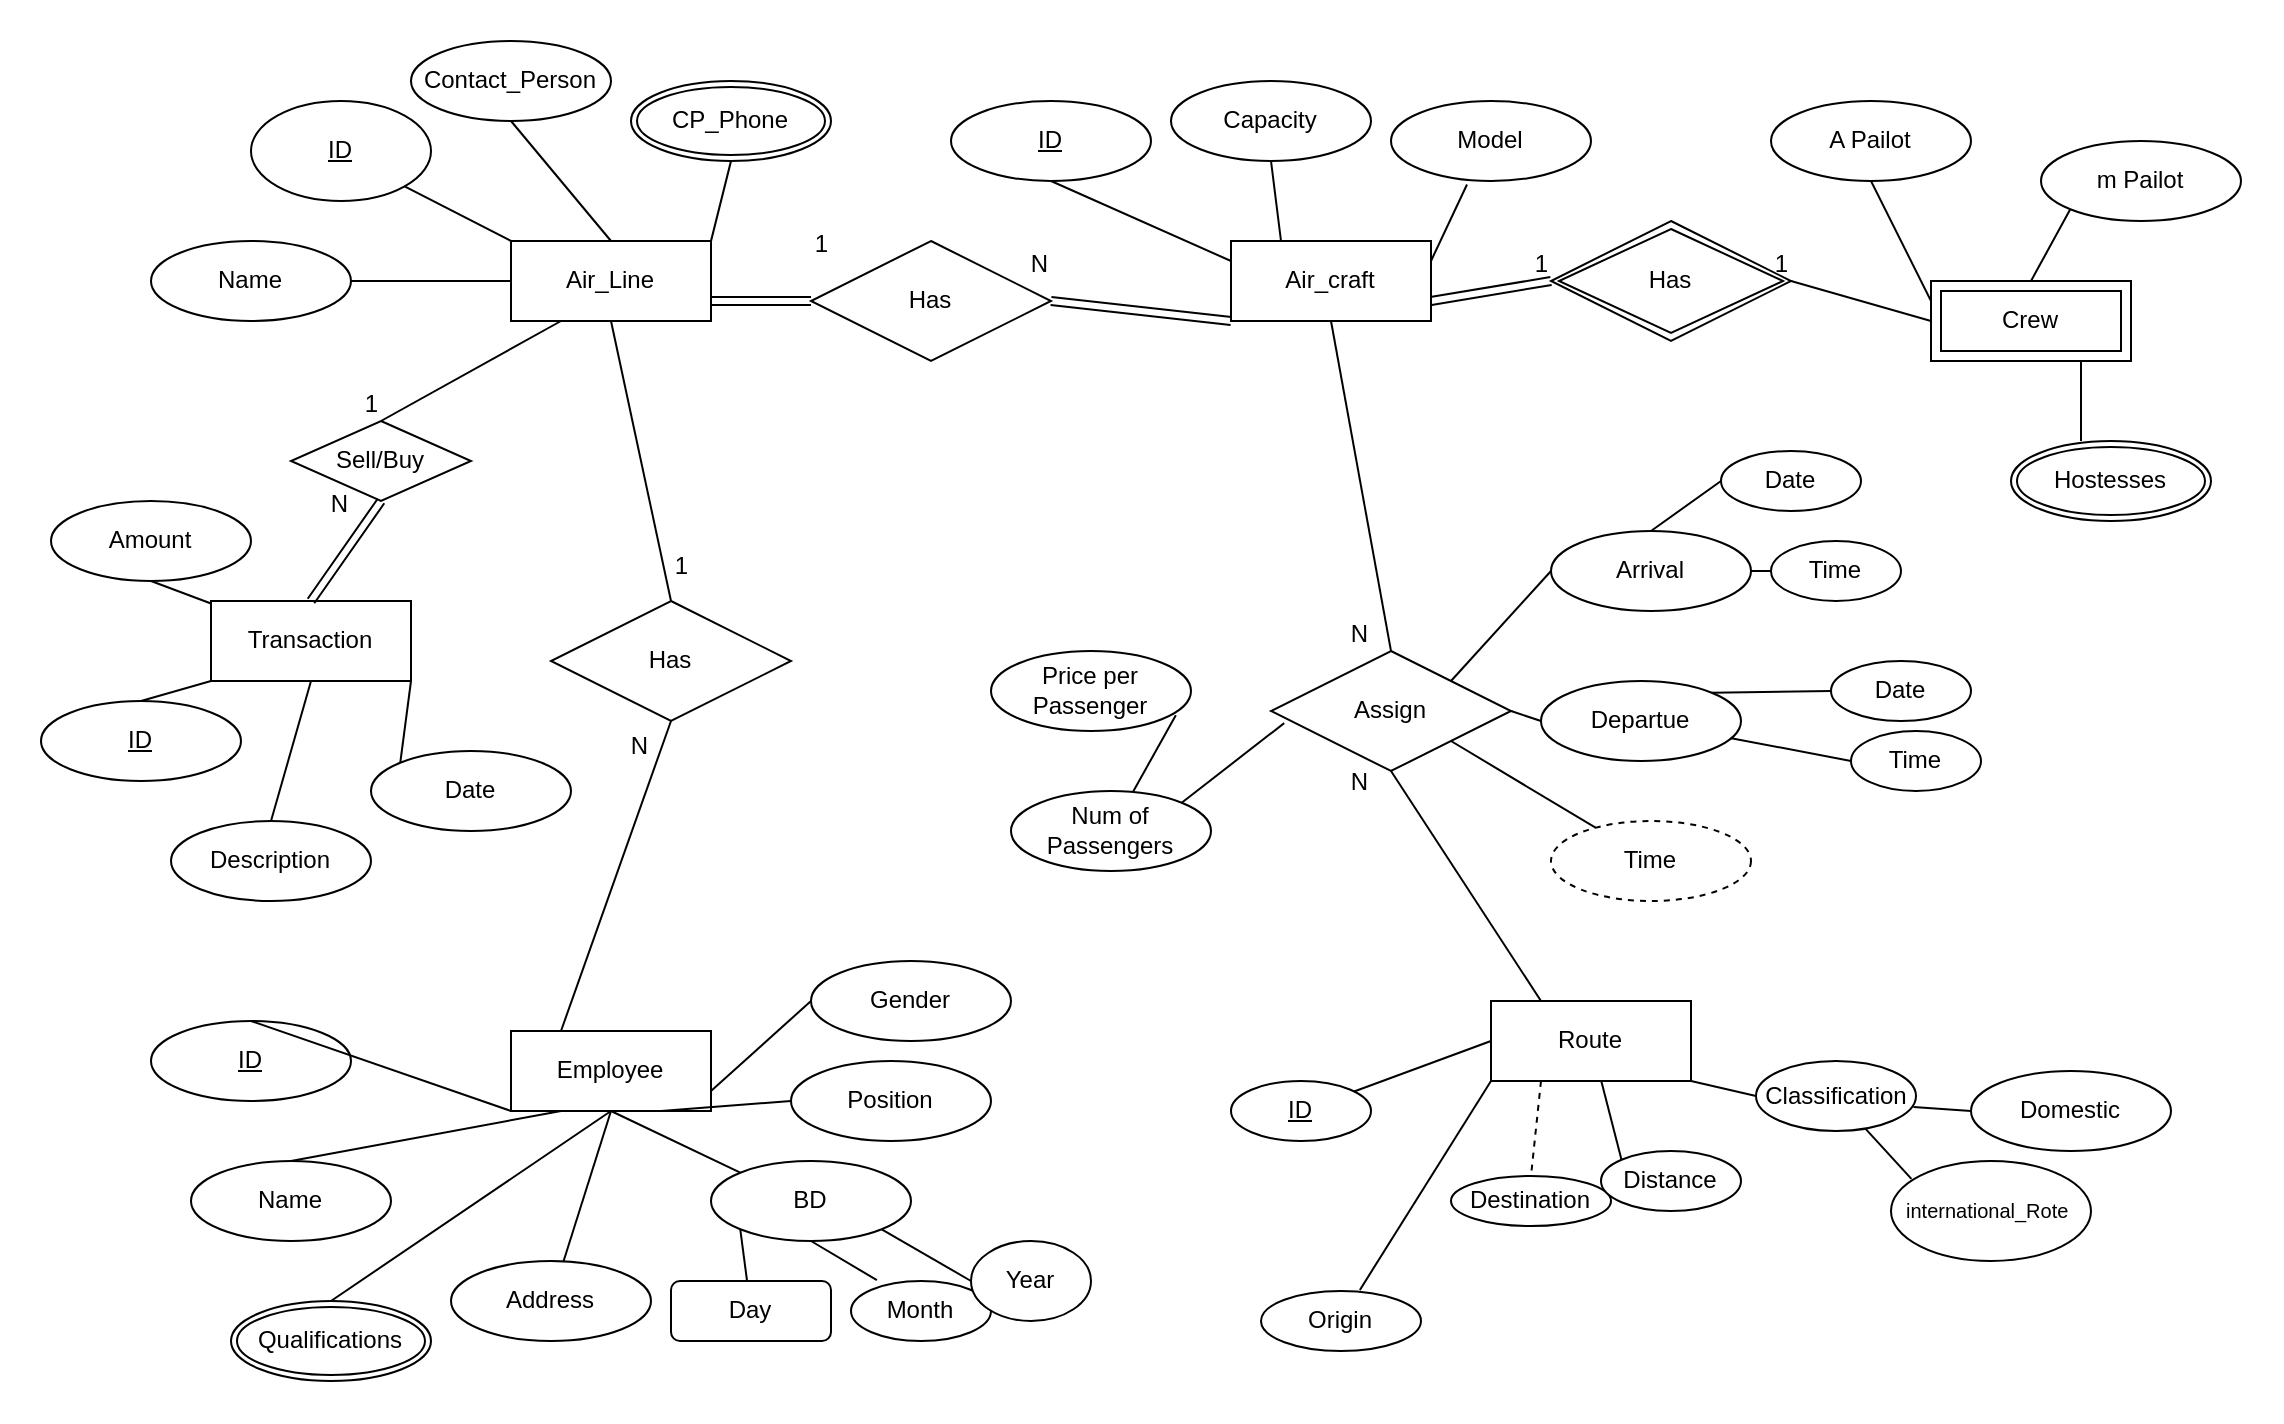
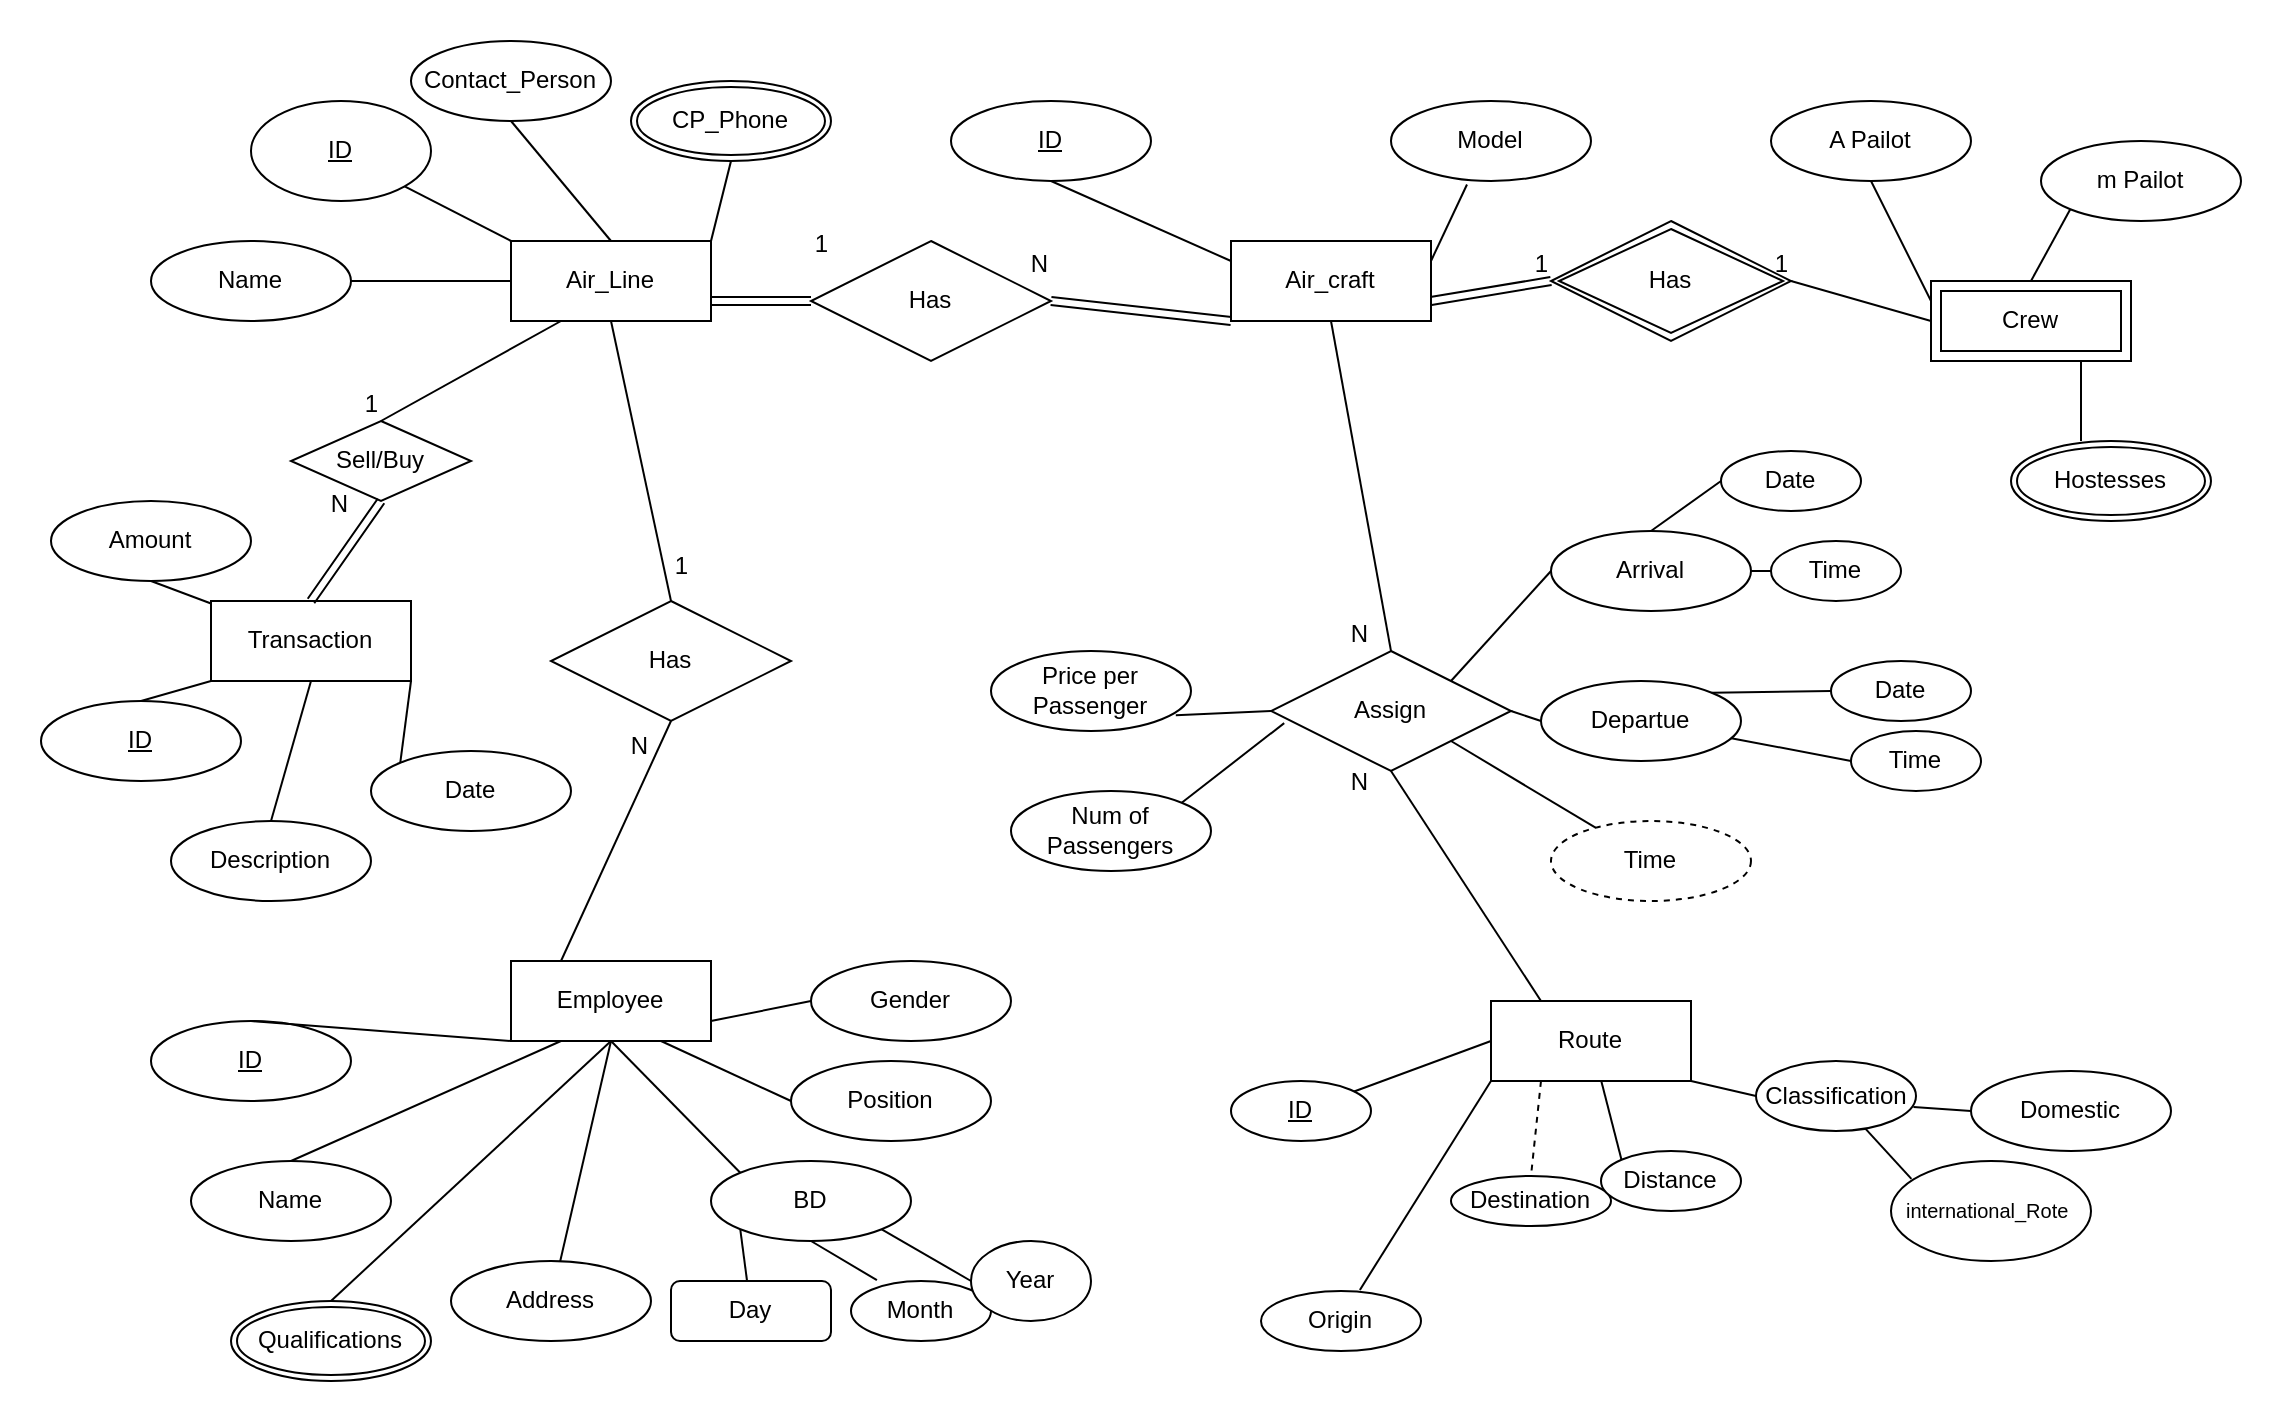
(1271, 121) -> none
(1276, 201) -> none
(1155, 753) -> (1223, 713)
(611, 1071) -> (611, 1001)
